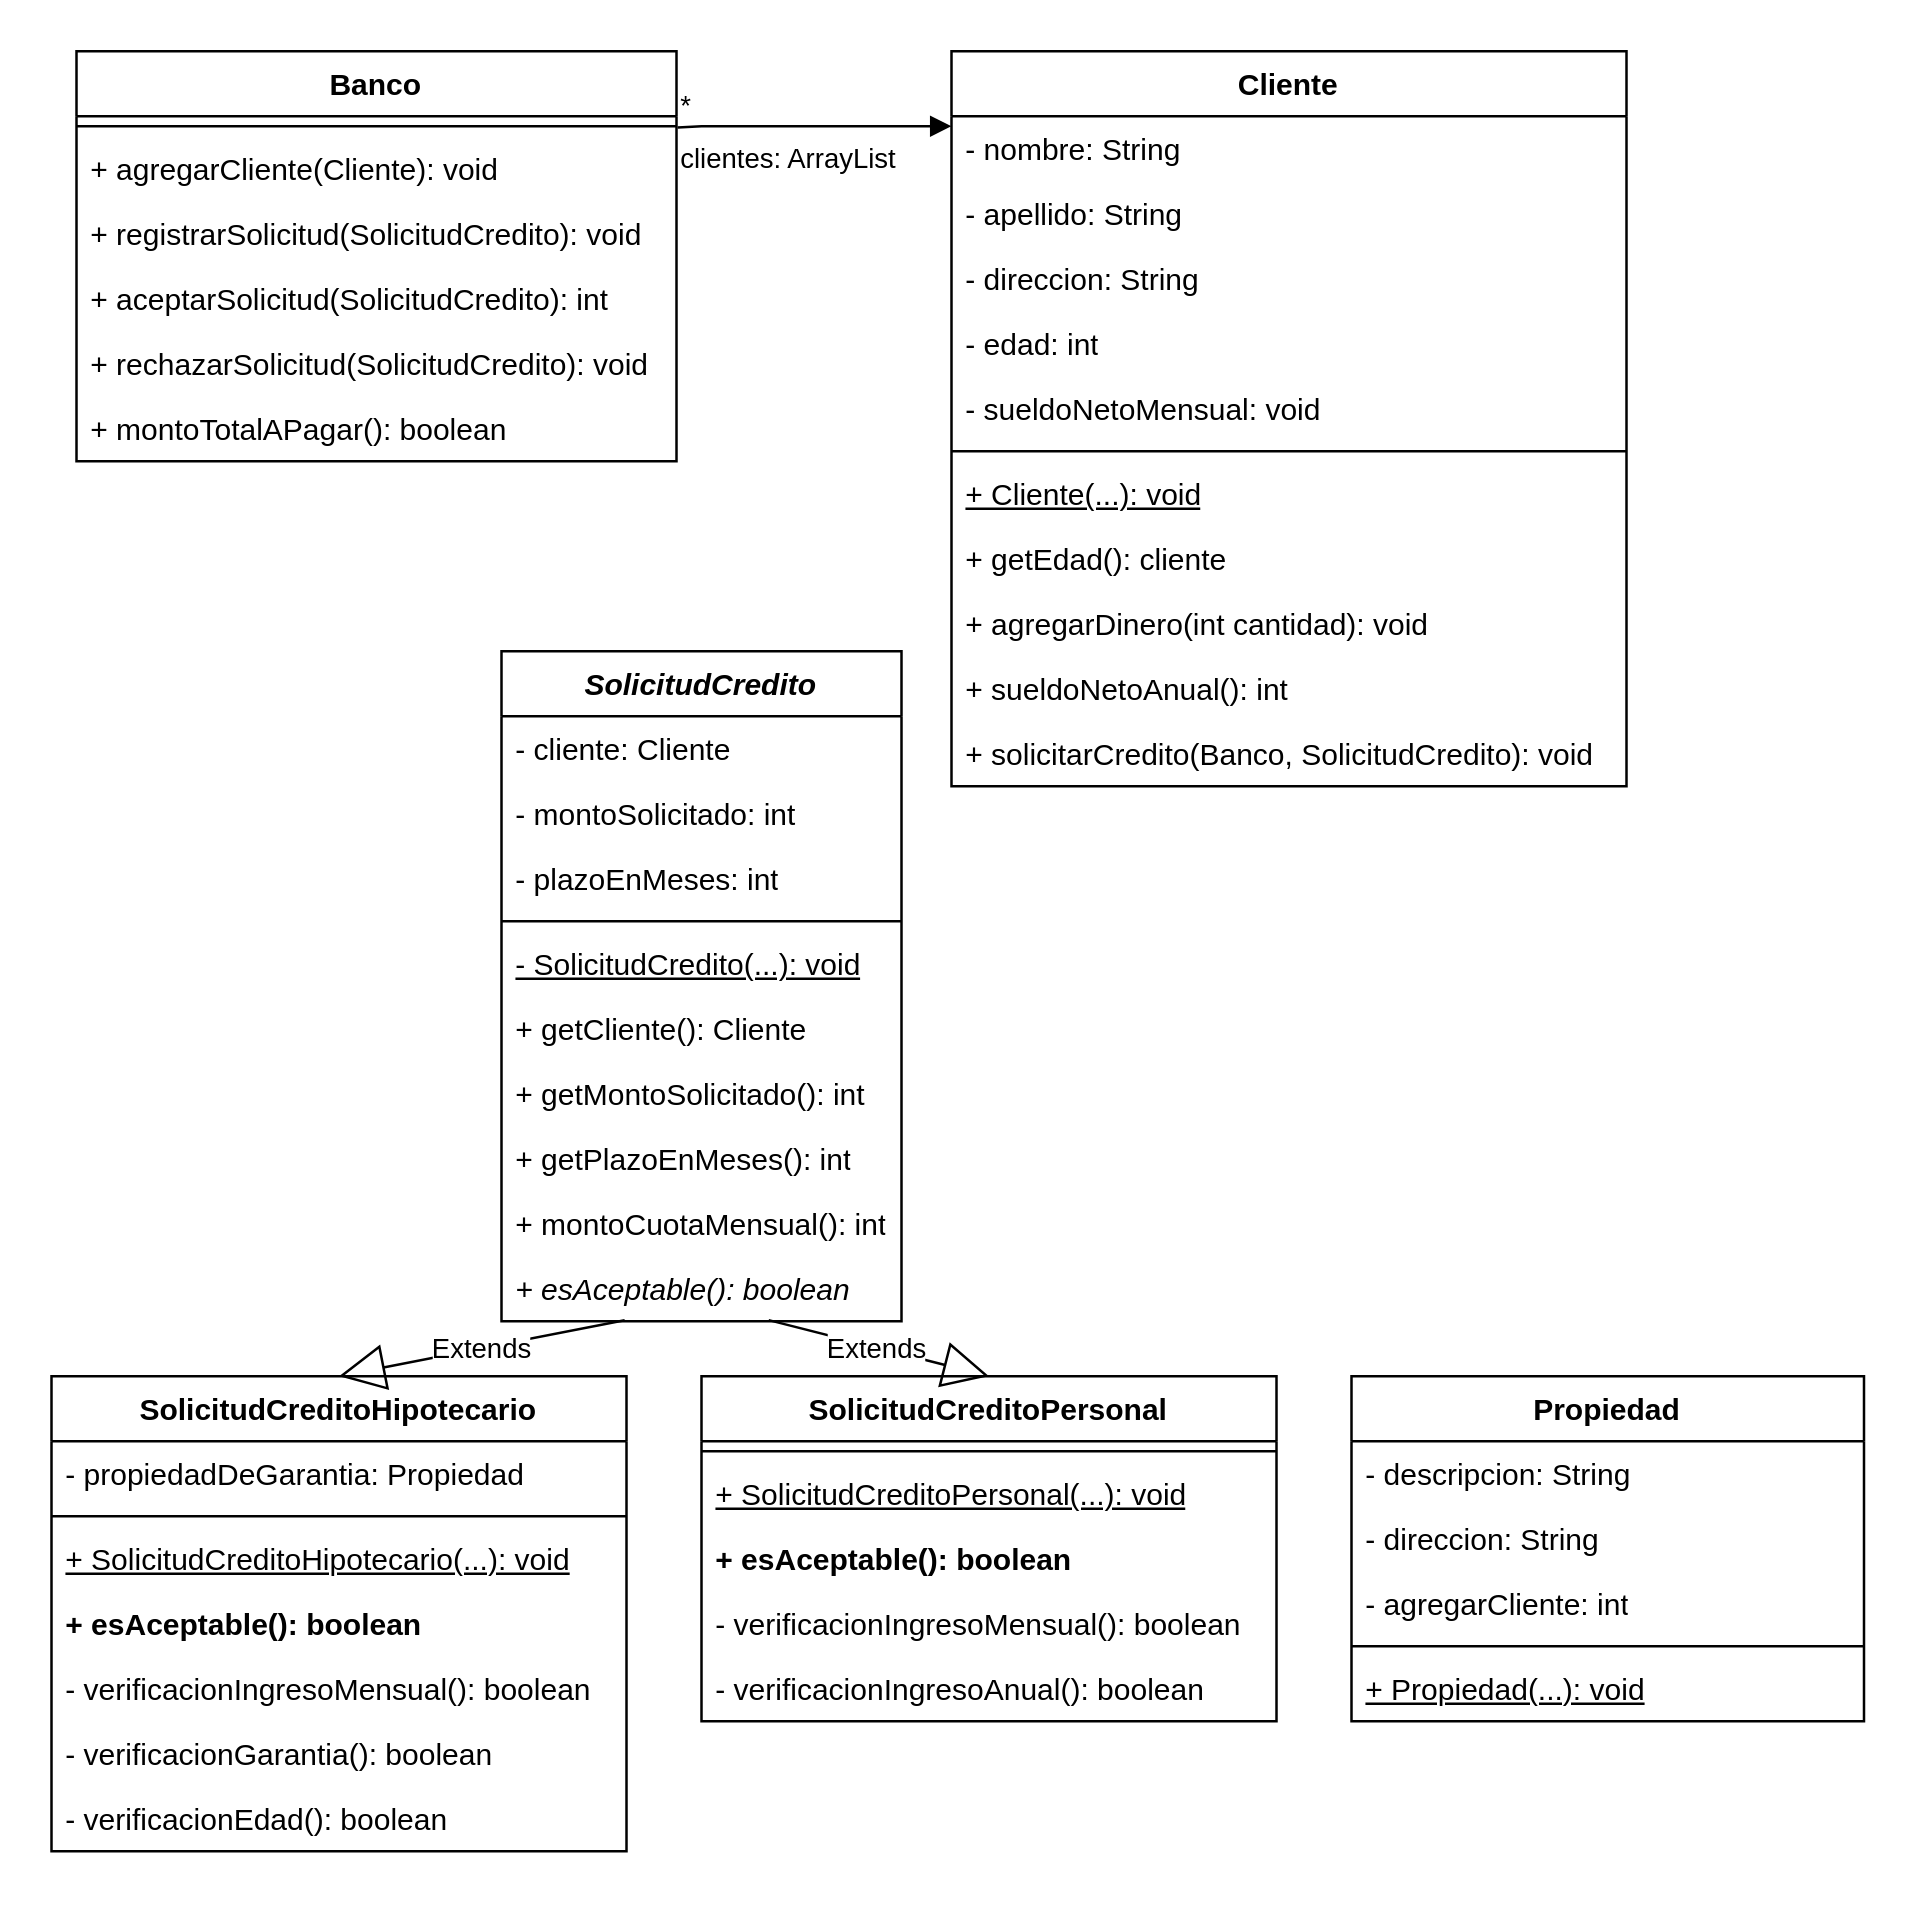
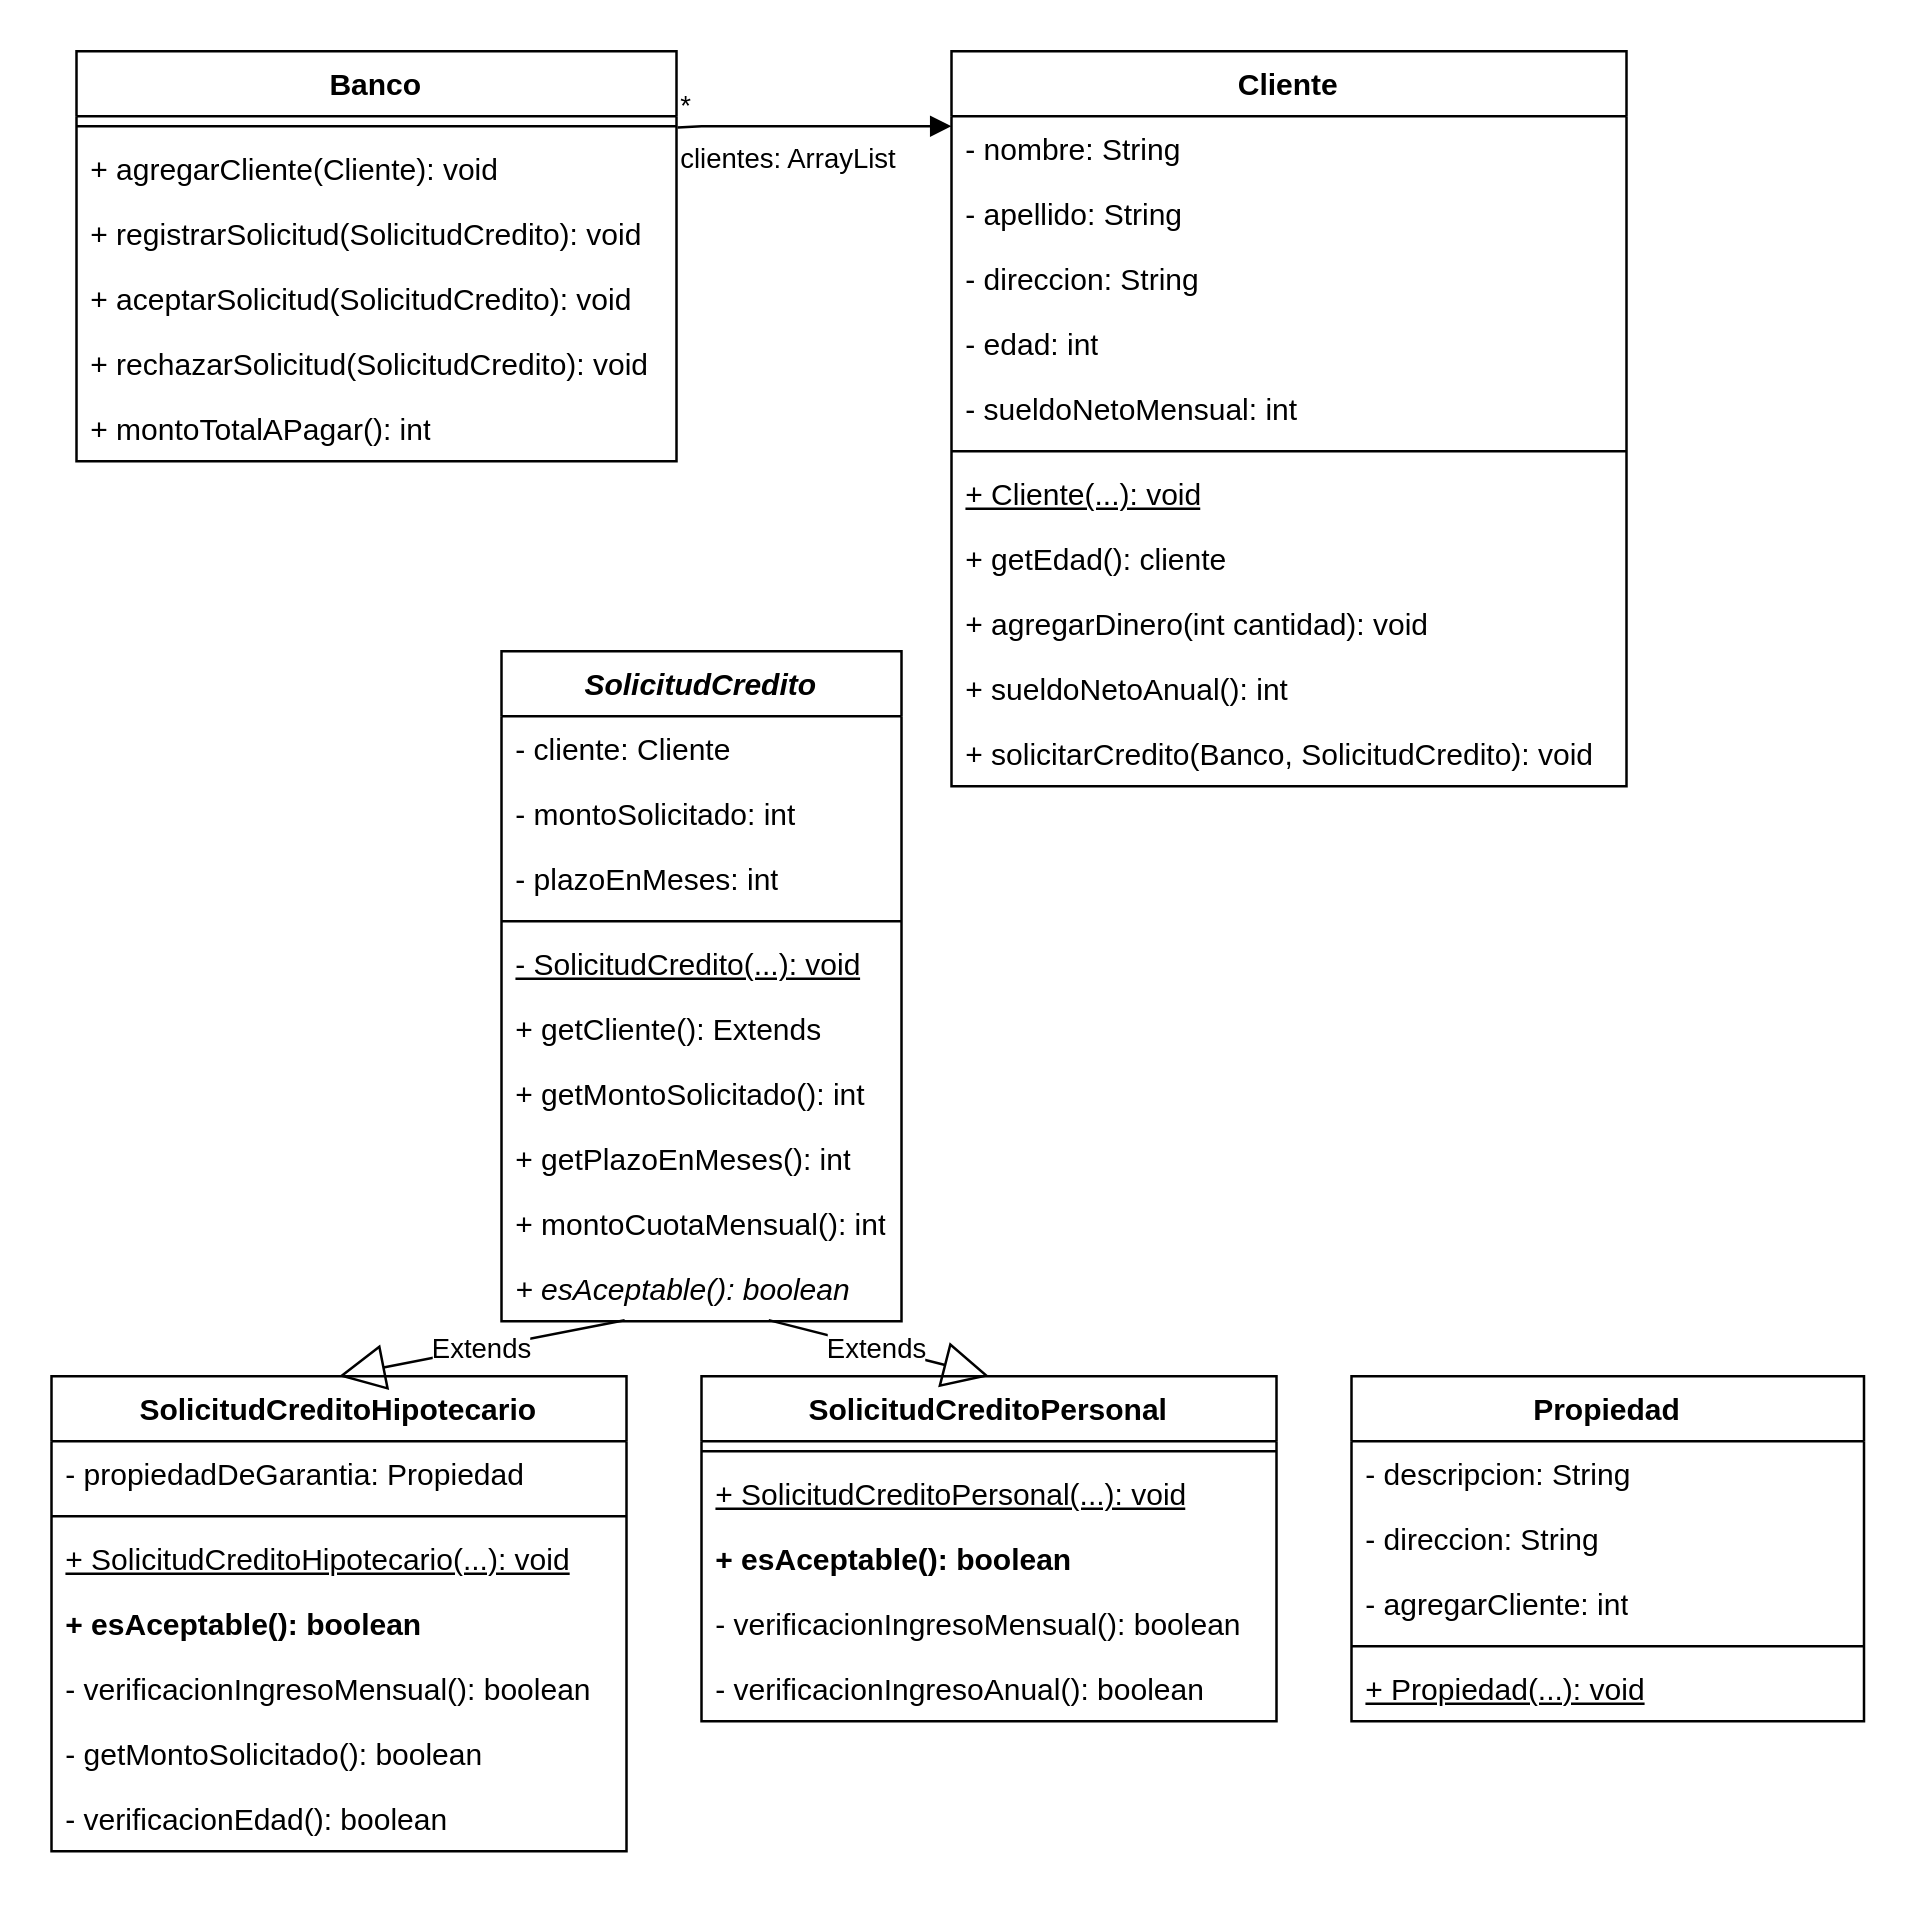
(379, 320) -> (379, 320)
(1153, 412) -> (1144, 412)
(315, 432) -> (282, 432)
(682, 1032) -> (690, 1032)
(312, 1757) -> (299, 1757)
